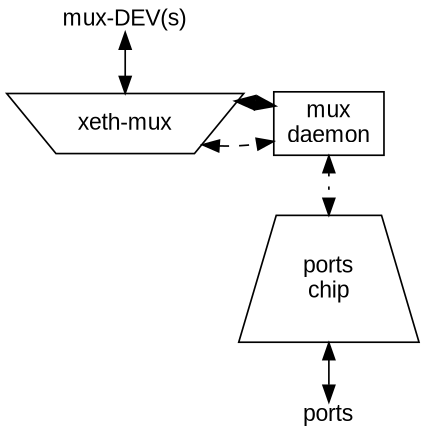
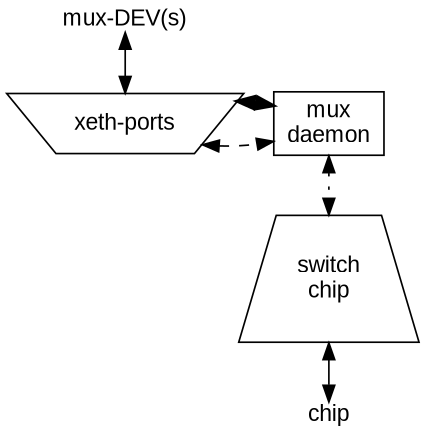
(125, 124) -> (125, 124)
(329, 279) -> (329, 279)
(329, 415) -> (329, 415)
